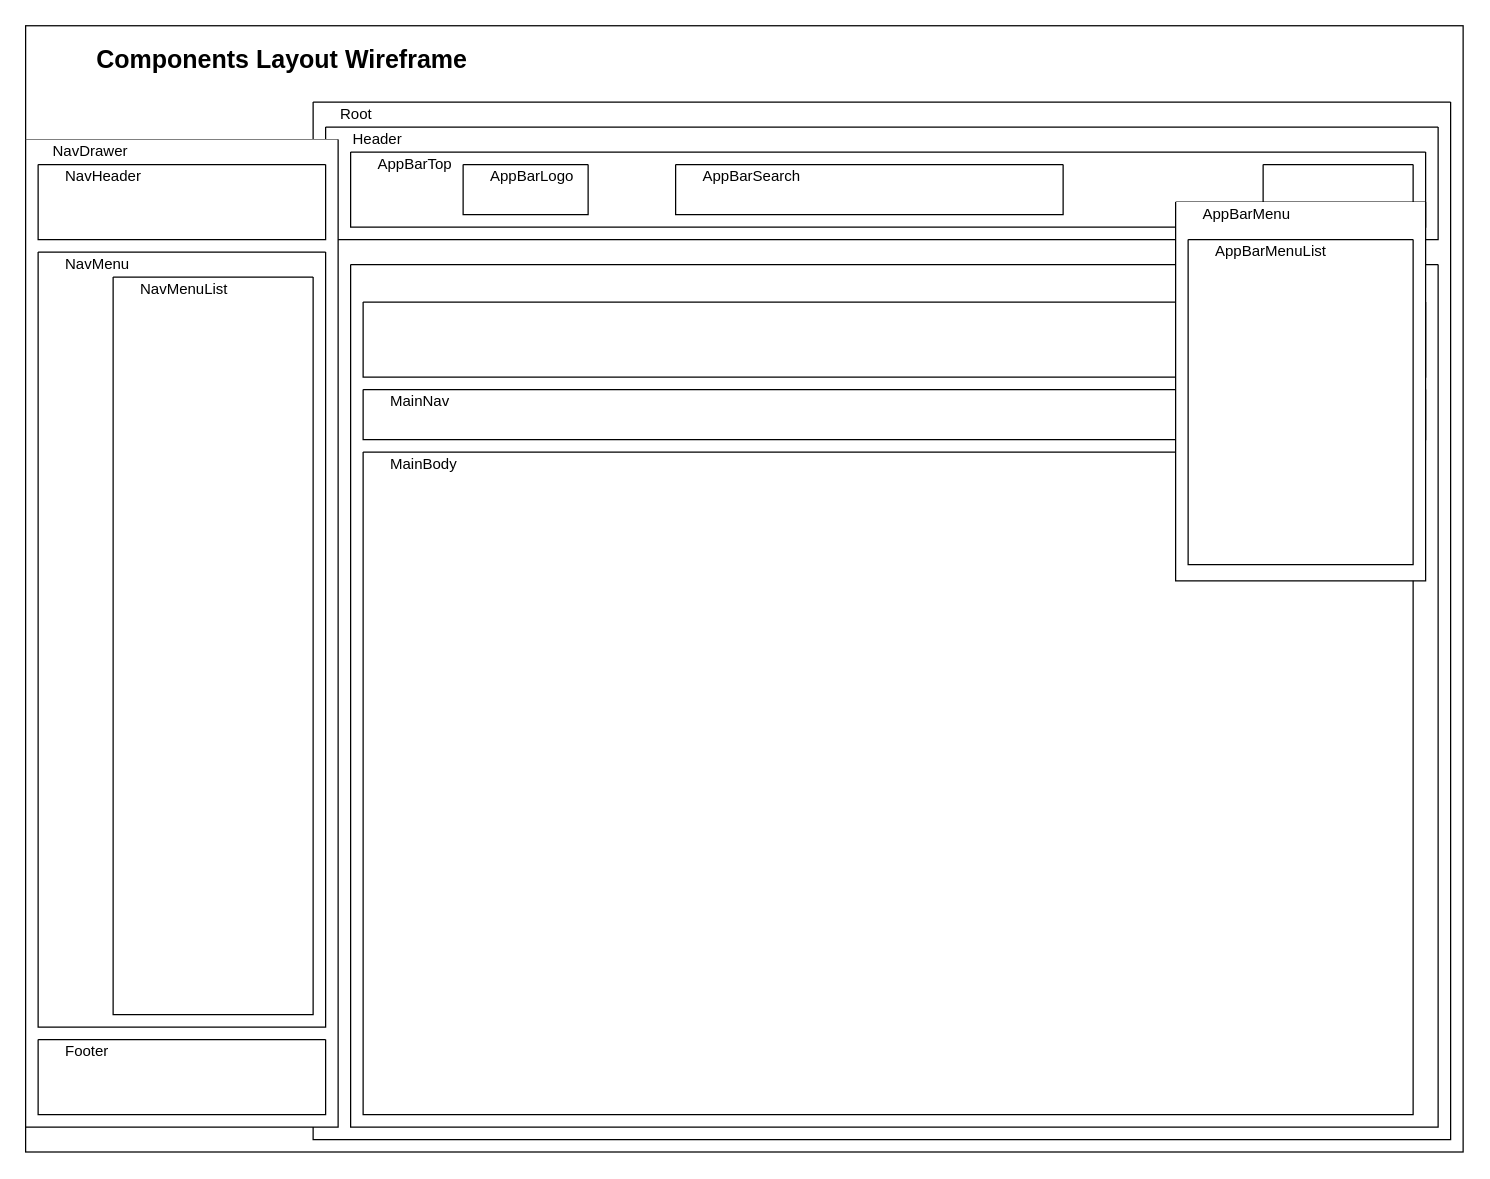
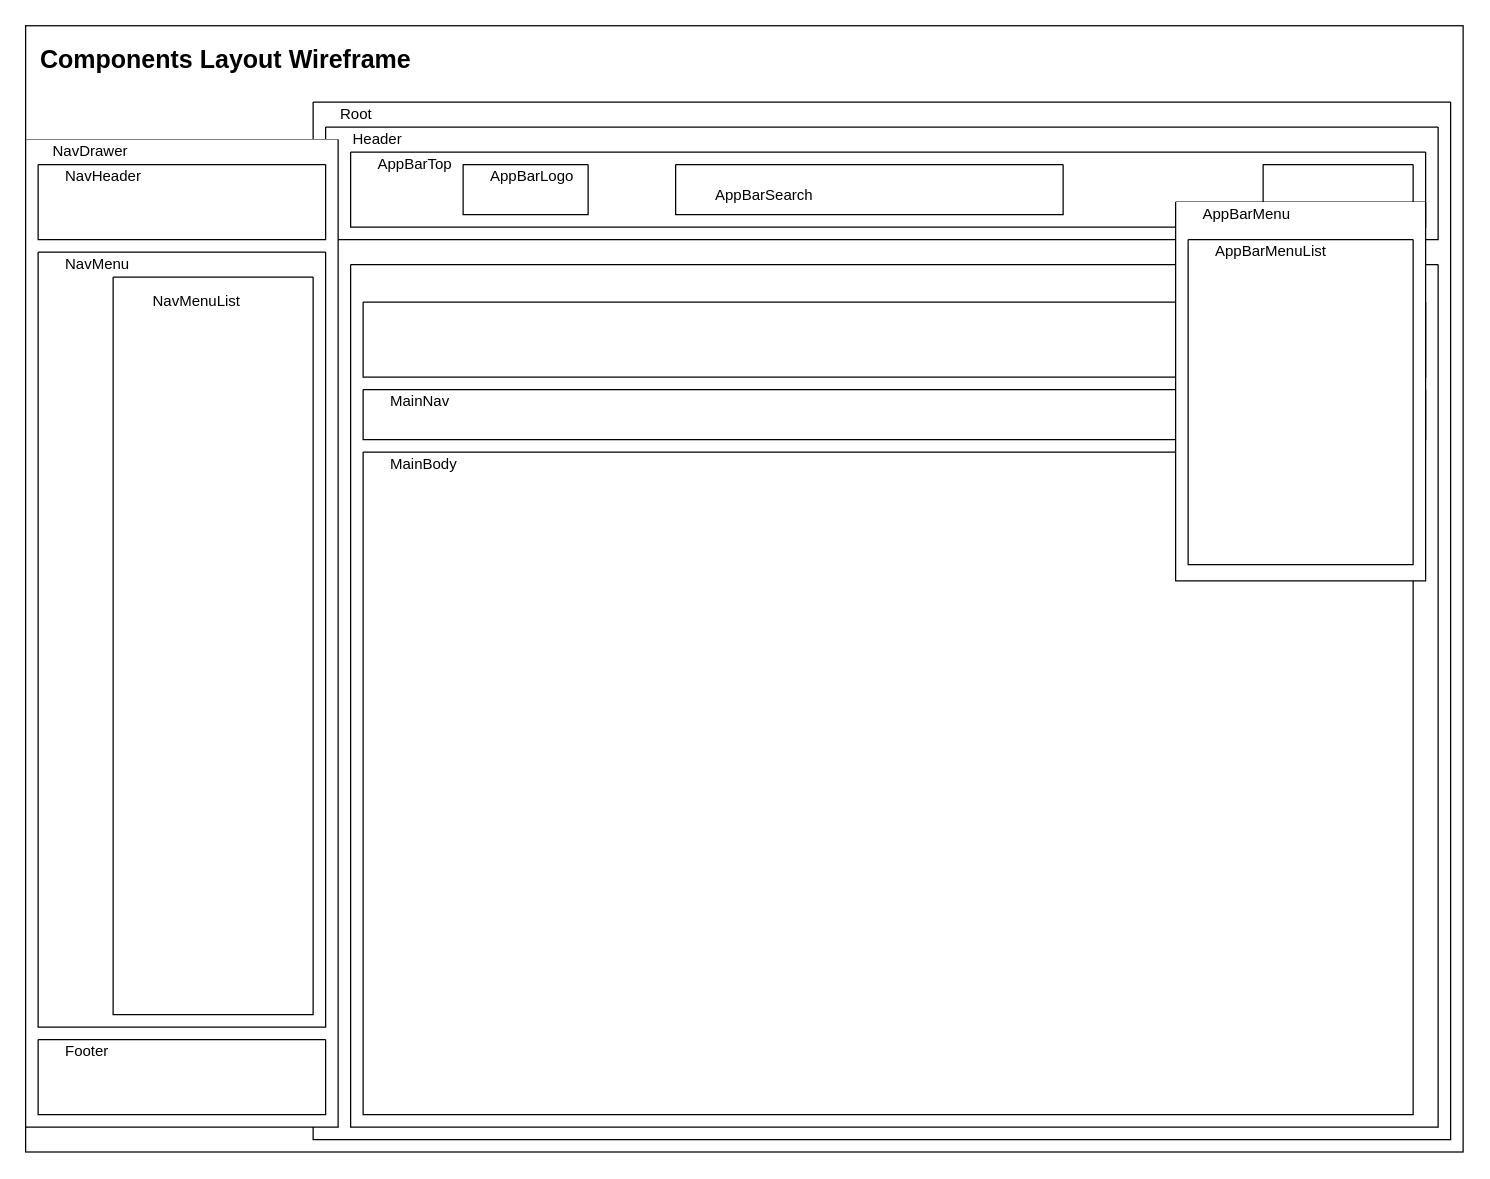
(394, 58) -> (338, 58)
(744, 177) -> (757, 196)
(182, 289) -> (194, 302)
